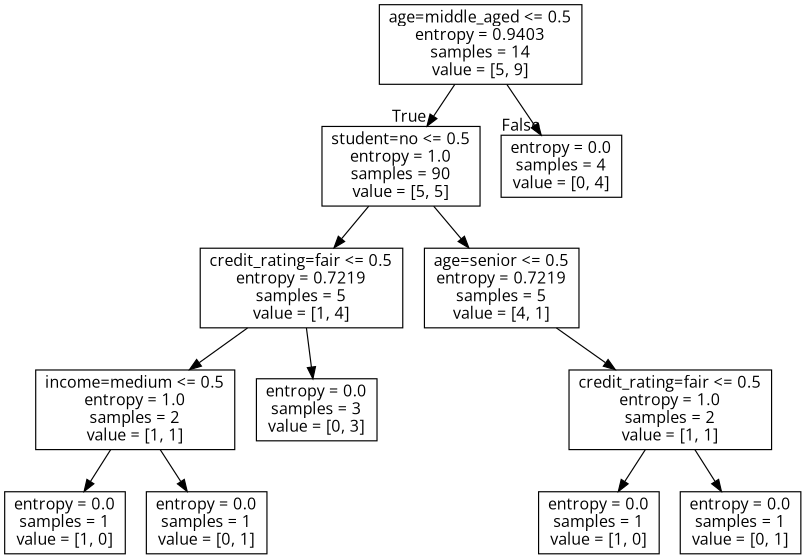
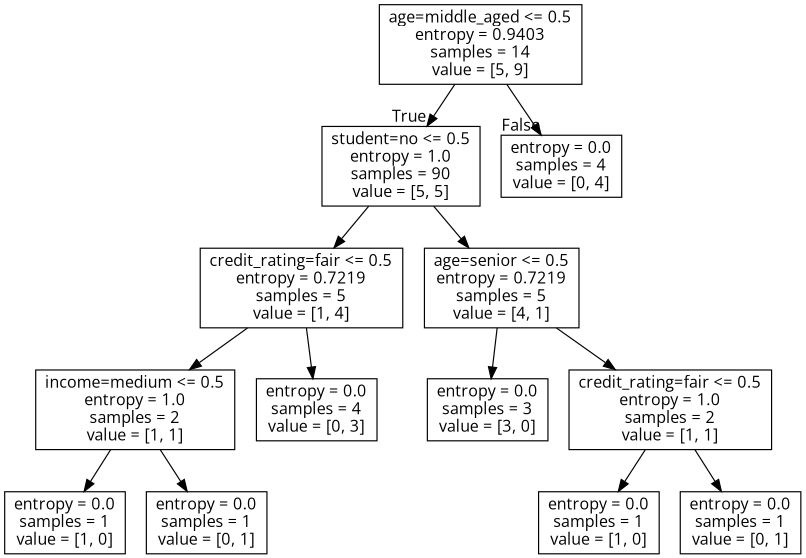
(317, 410) -> (317, 410)
none -> (488, 410)
